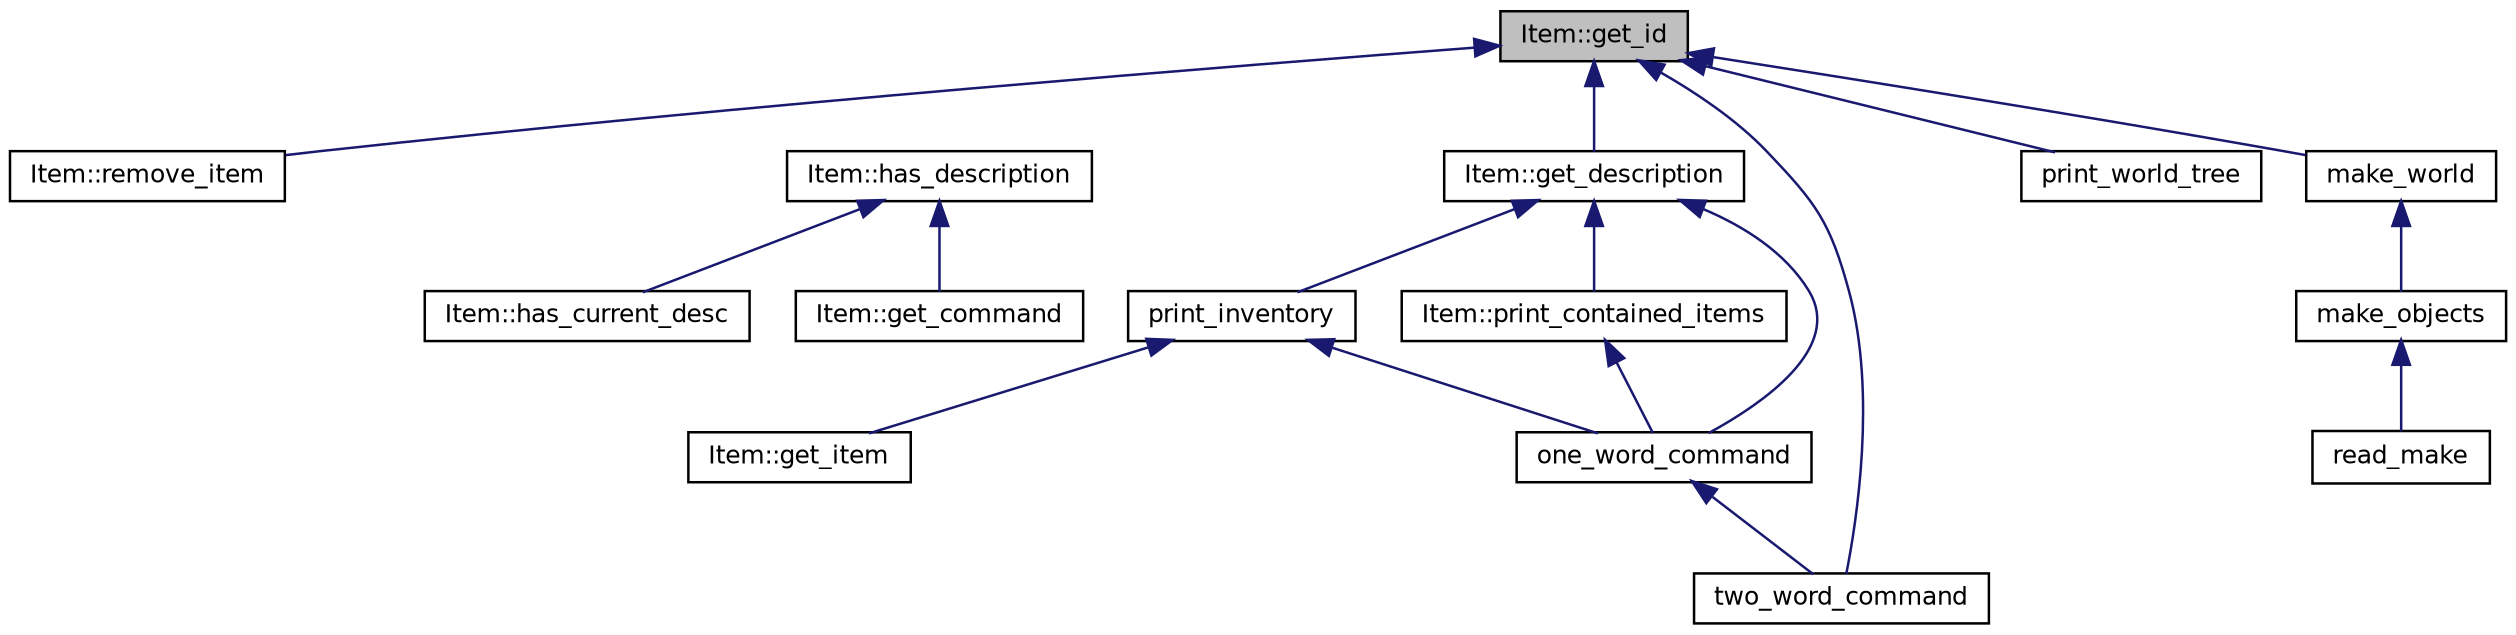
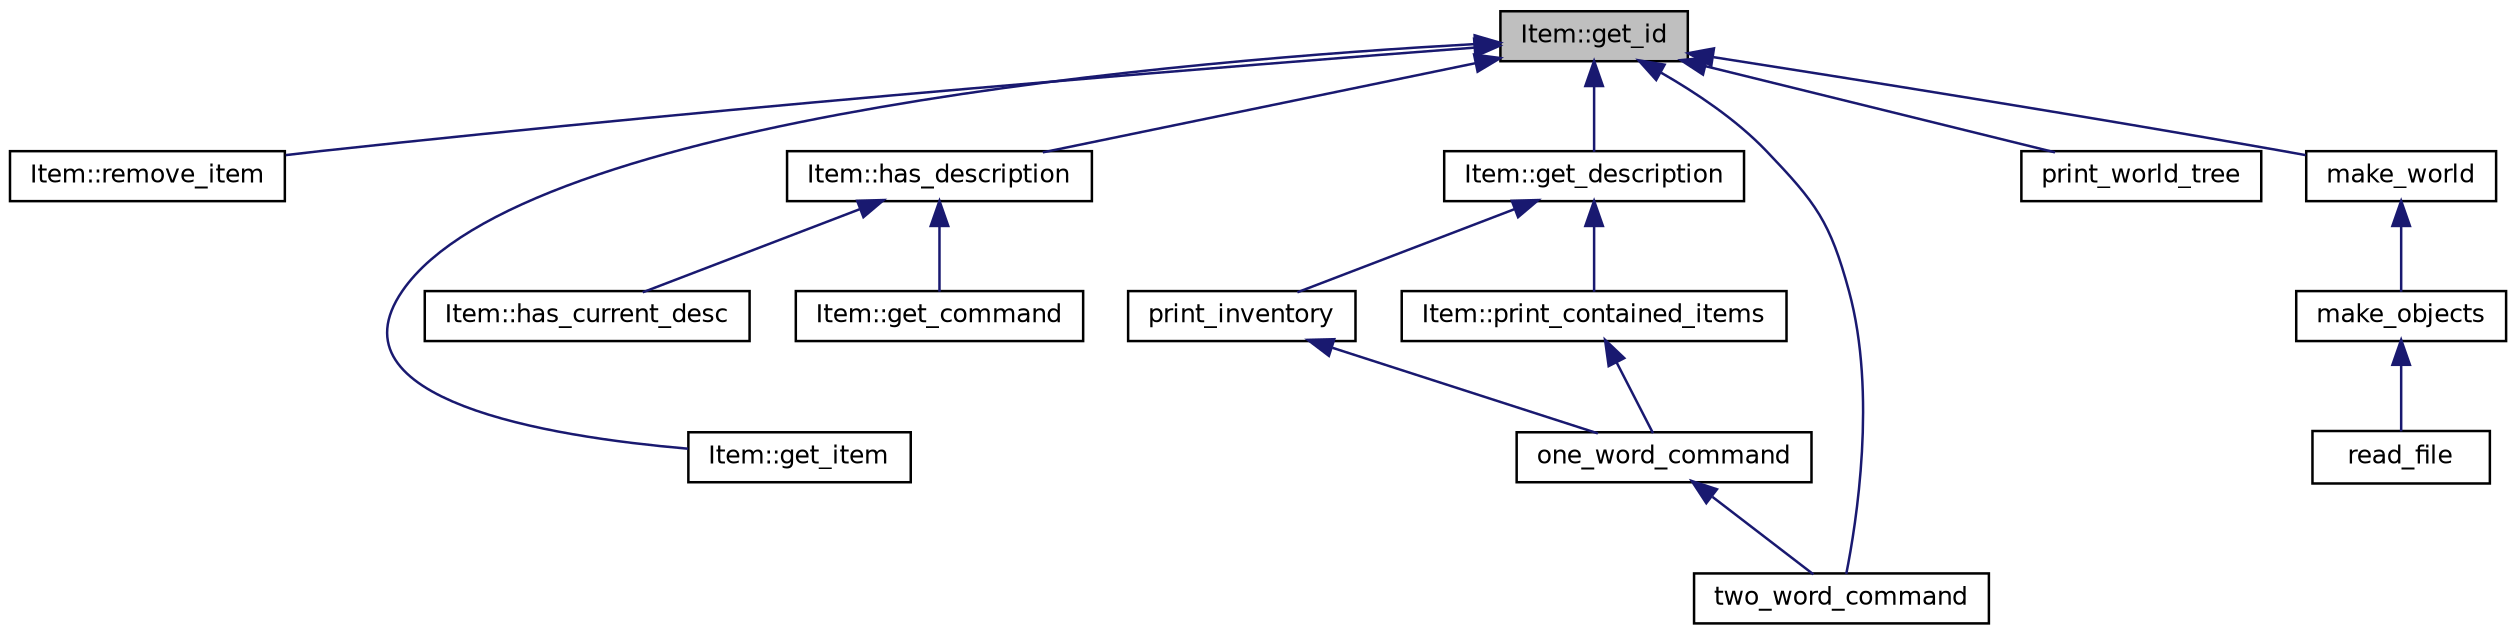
none -> (1259, 108)
(1816, 318) -> none
(1008, 390) -> (729, 138)
(2401, 457) -> (2401, 457)
